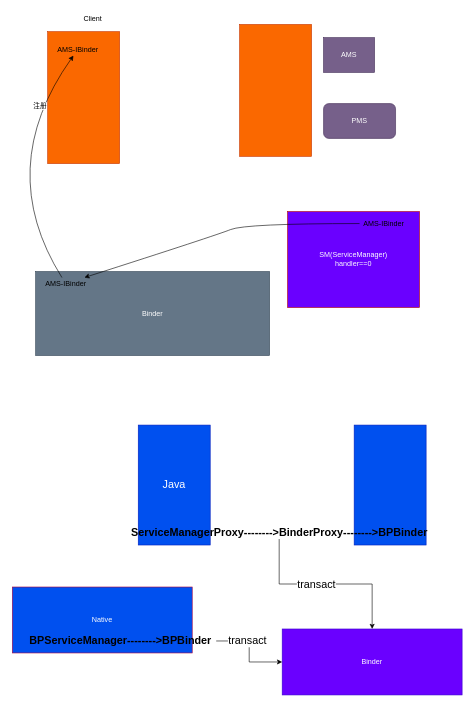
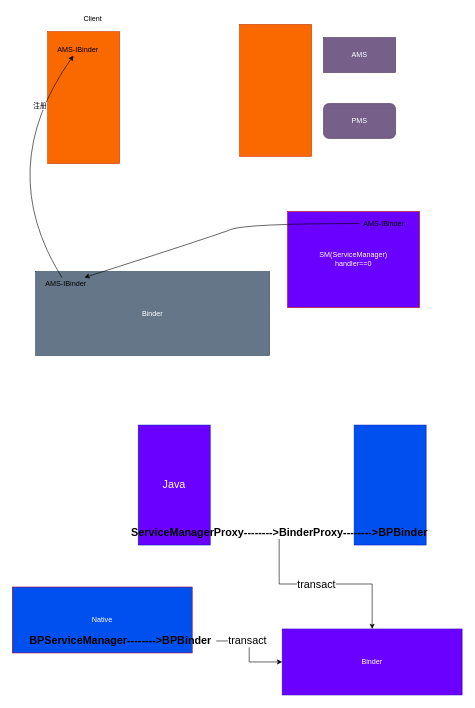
(349, 55) -> (360, 55)
(174, 485) -> (174, 485)
